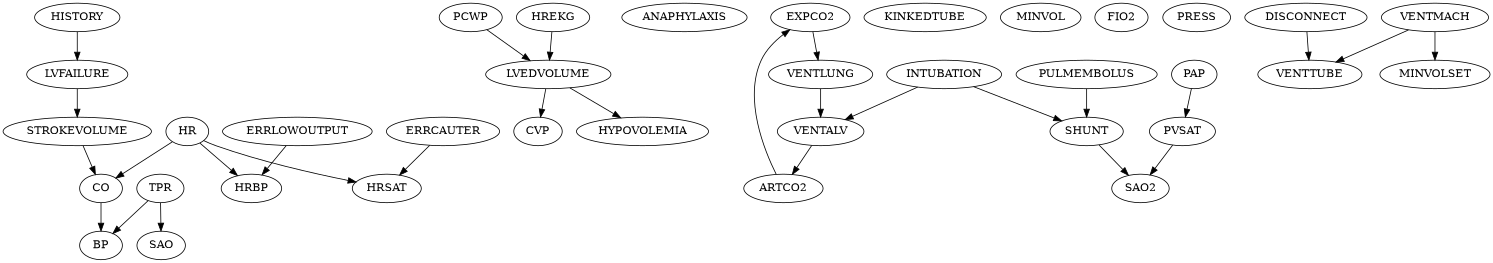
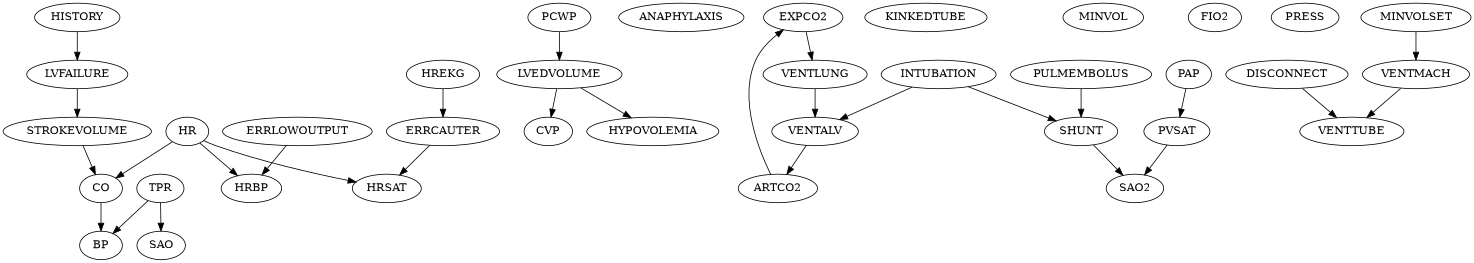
(551, 42) -> (443, 99)
(1435, 42) -> (1416, 42)
